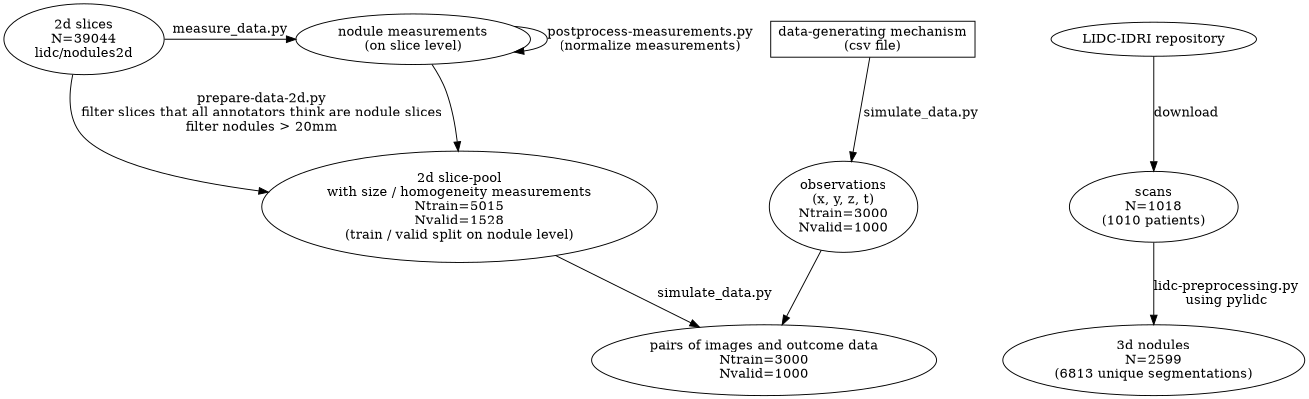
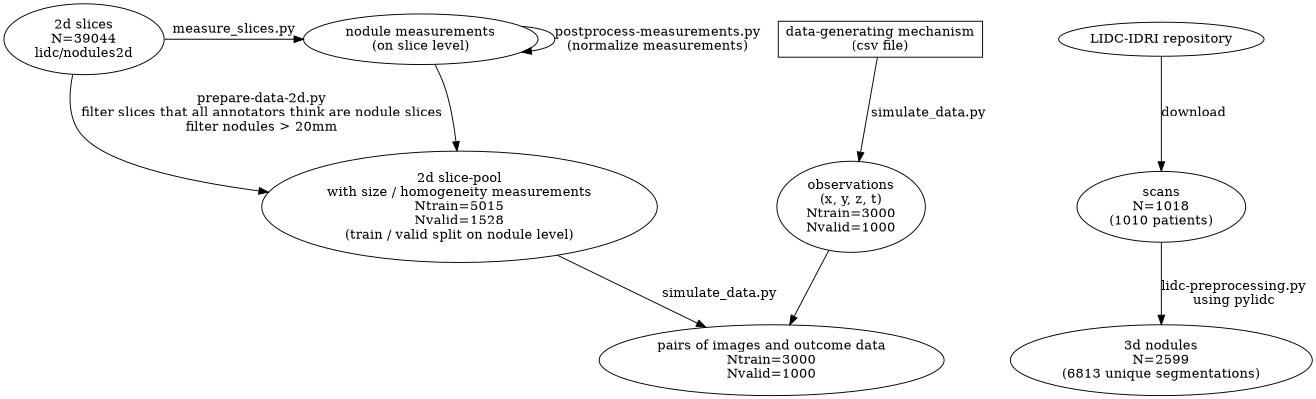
(230, 29) -> (234, 29)
